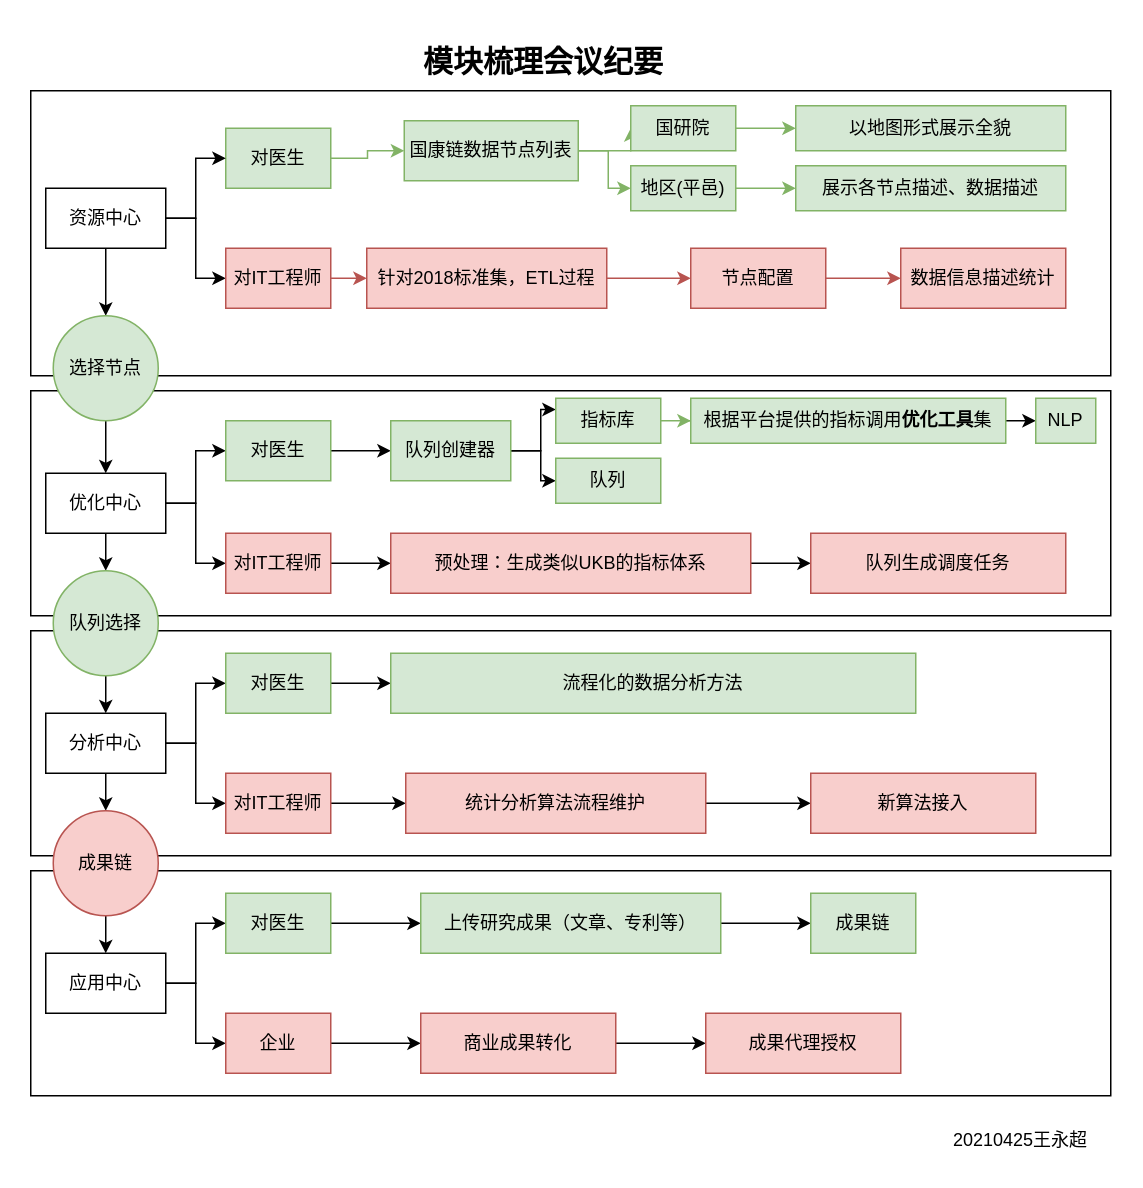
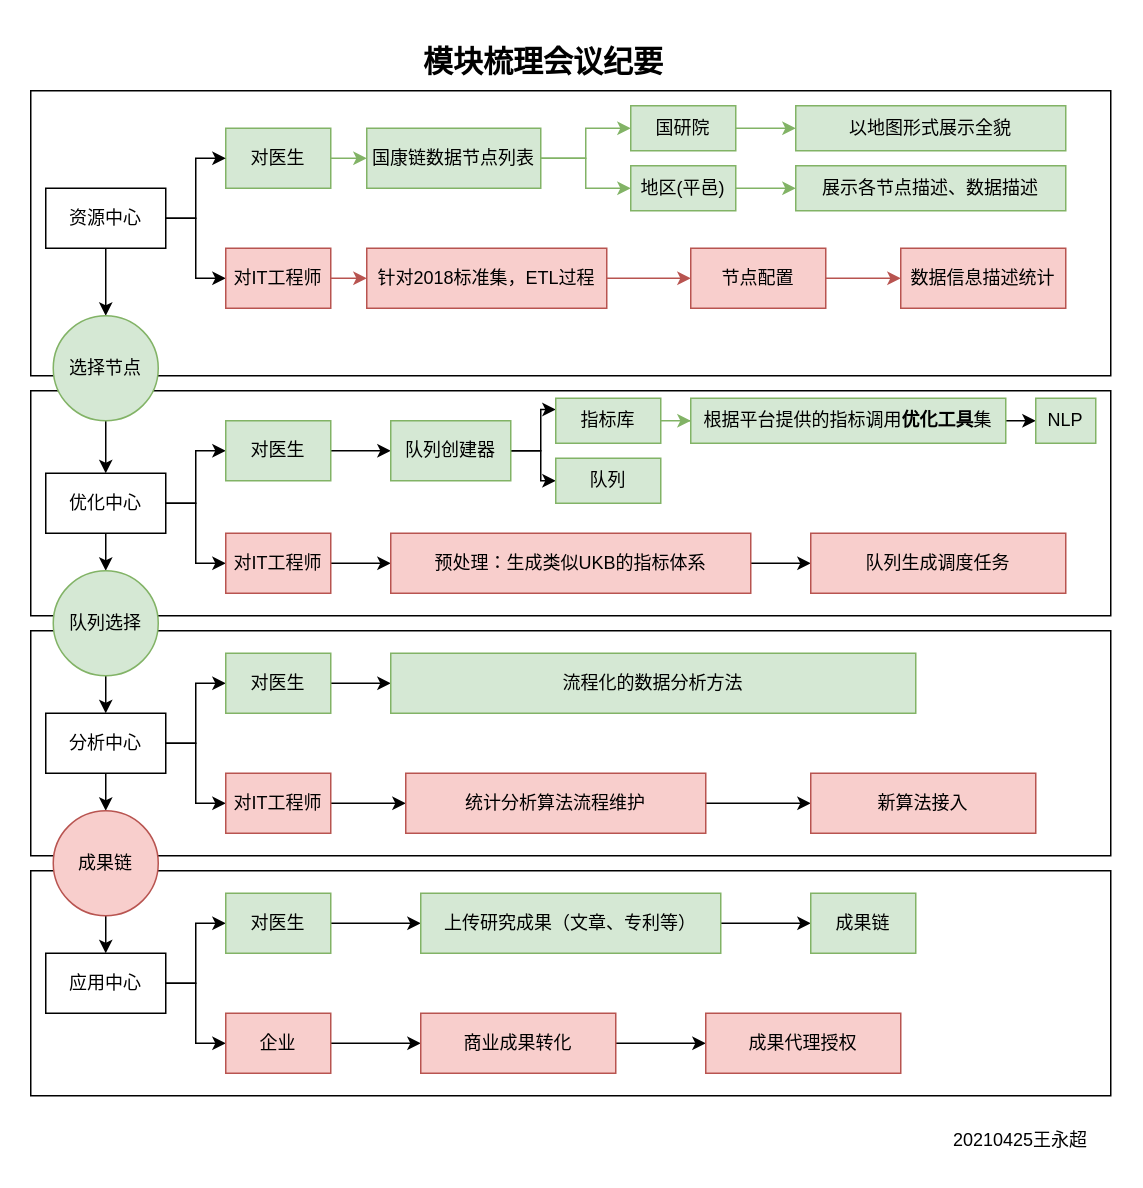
(491, 151) -> (454, 158)
